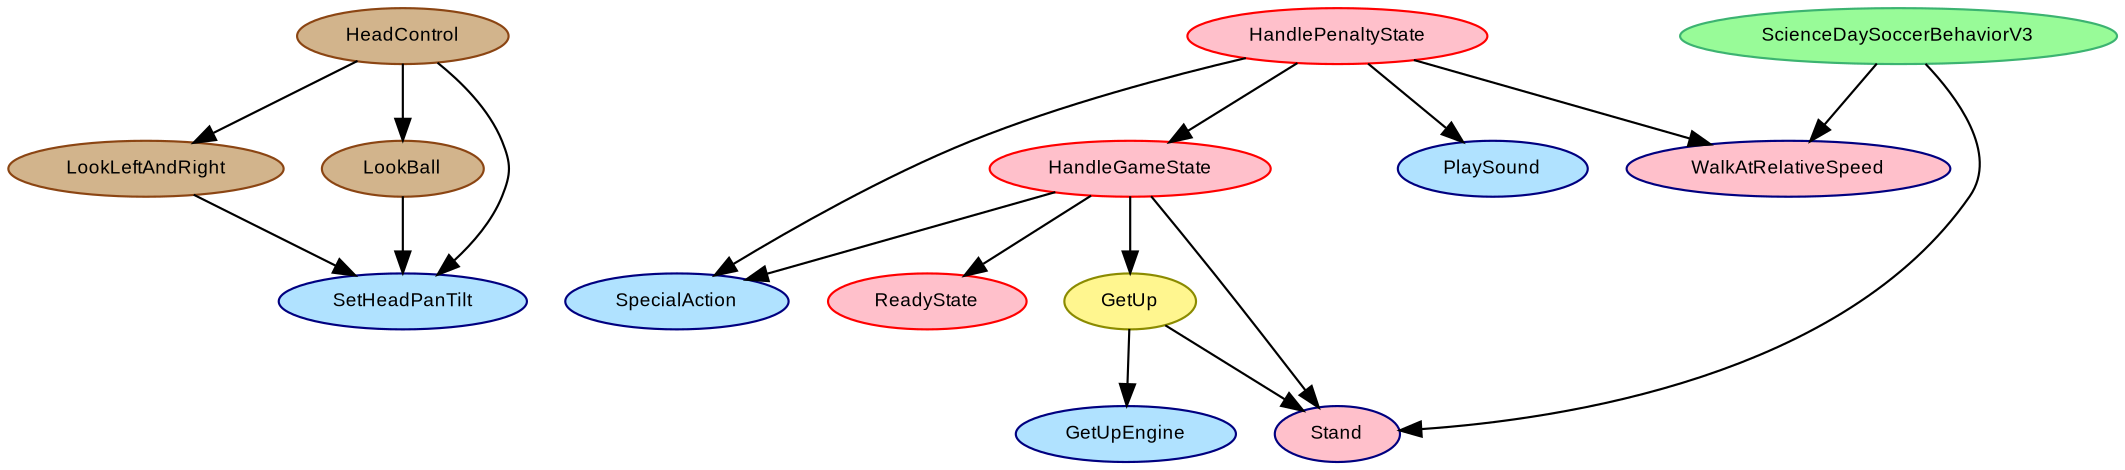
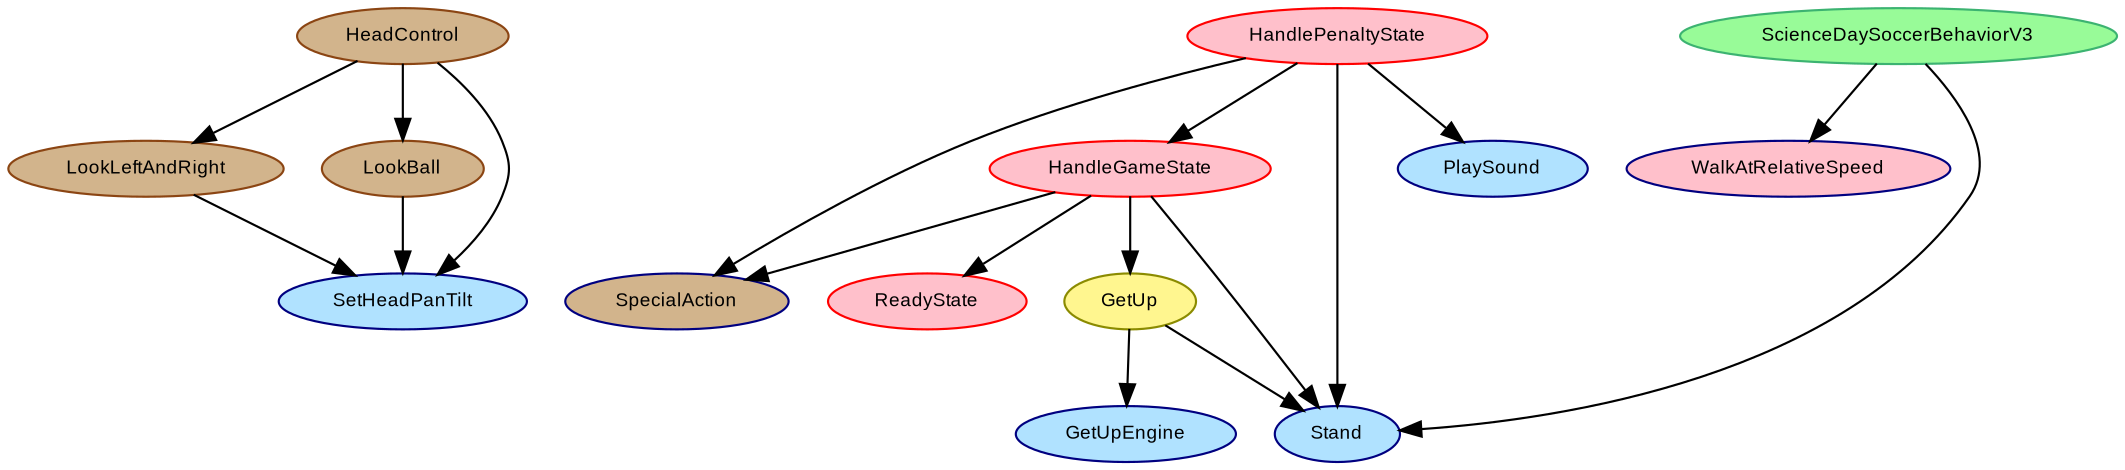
(1552, 99) -> (1337, 224)
(677, 301) -> (677, 301)
(1337, 434) -> (1337, 434)
